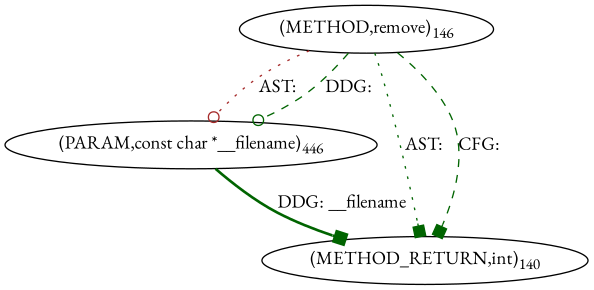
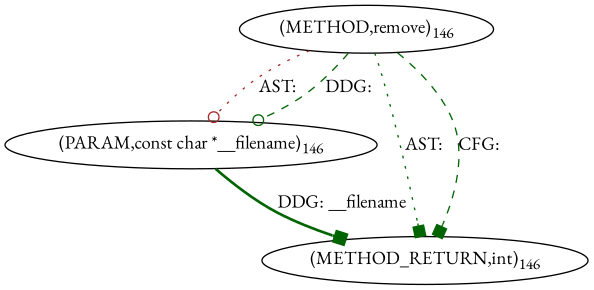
(313, 143) -> (313, 143)
(529, 259) -> (529, 259)
